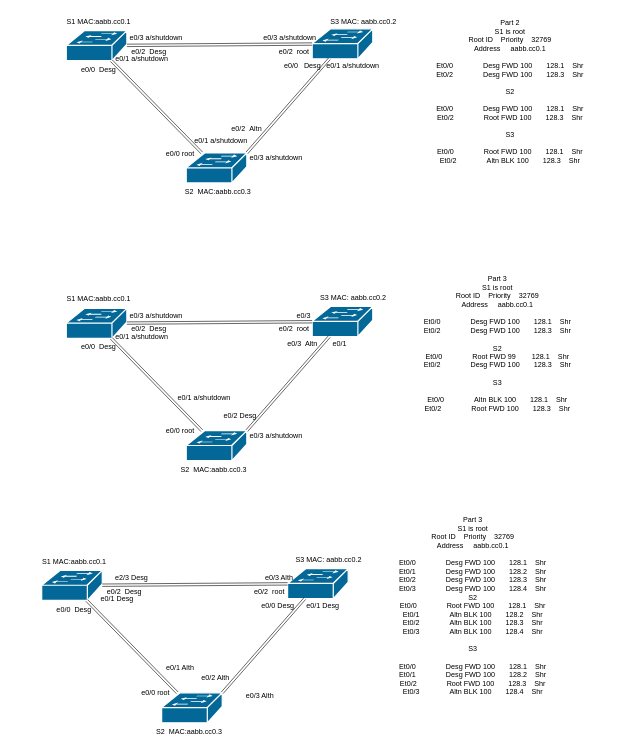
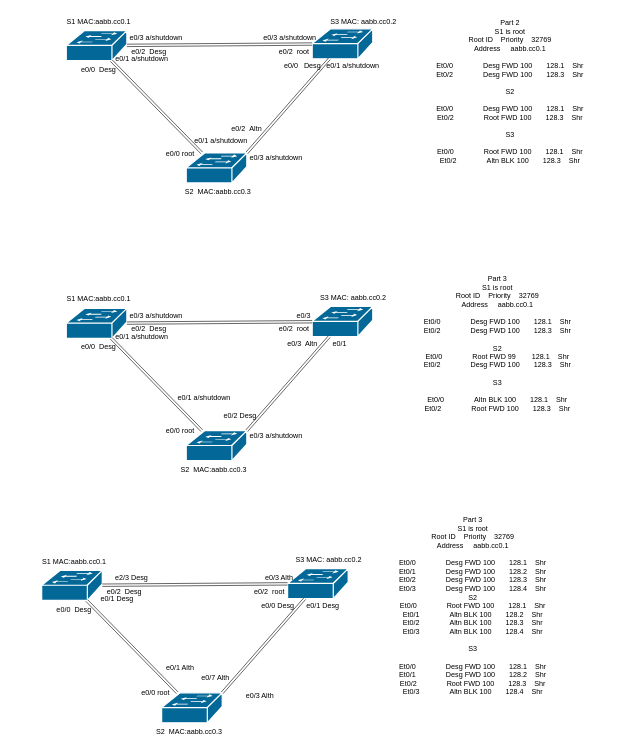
(216, 678) -> (216, 678)
